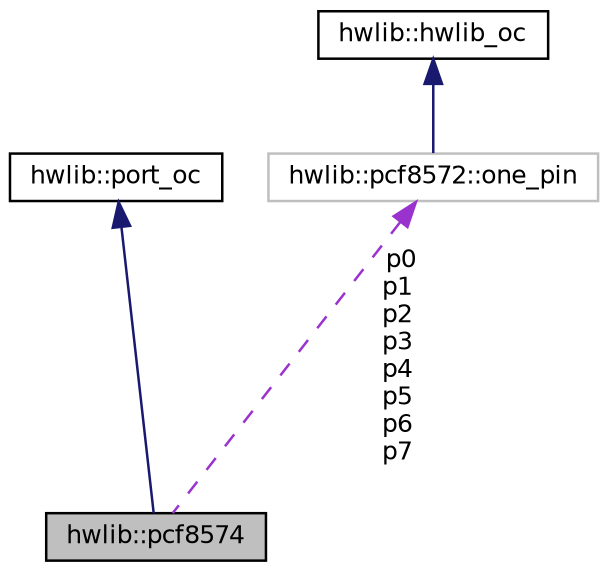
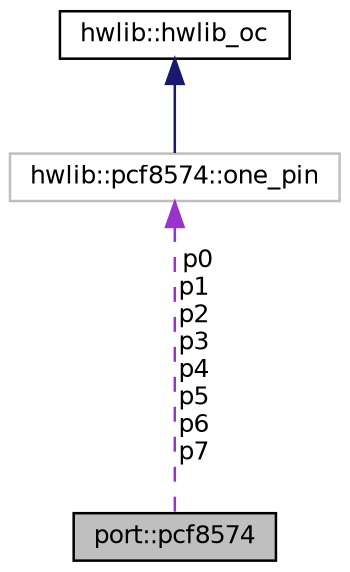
(116, 177) -> none
(433, 177) -> (175, 177)
(156, 537) -> (175, 537)
